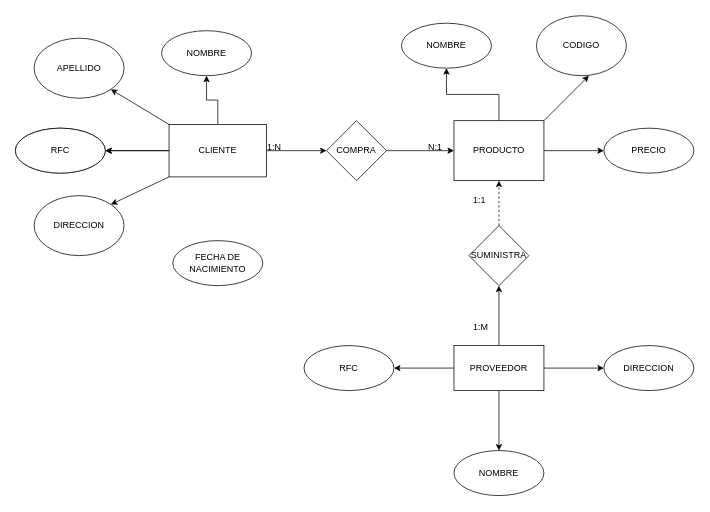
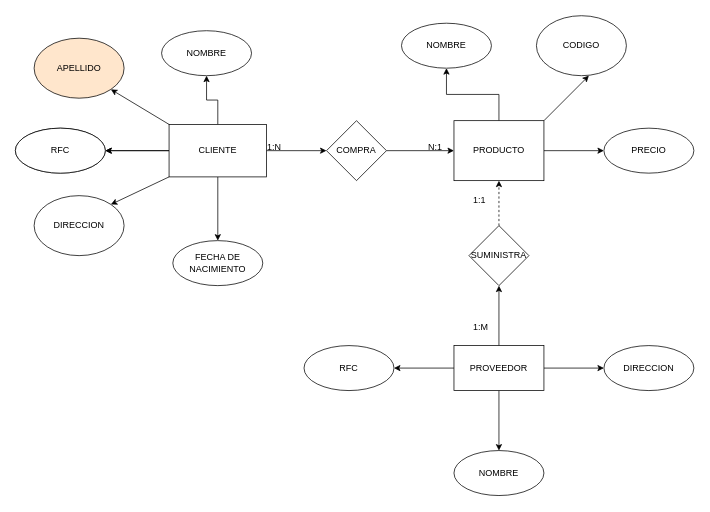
(79, 68) -> (79, 68)
none -> (218, 206)
